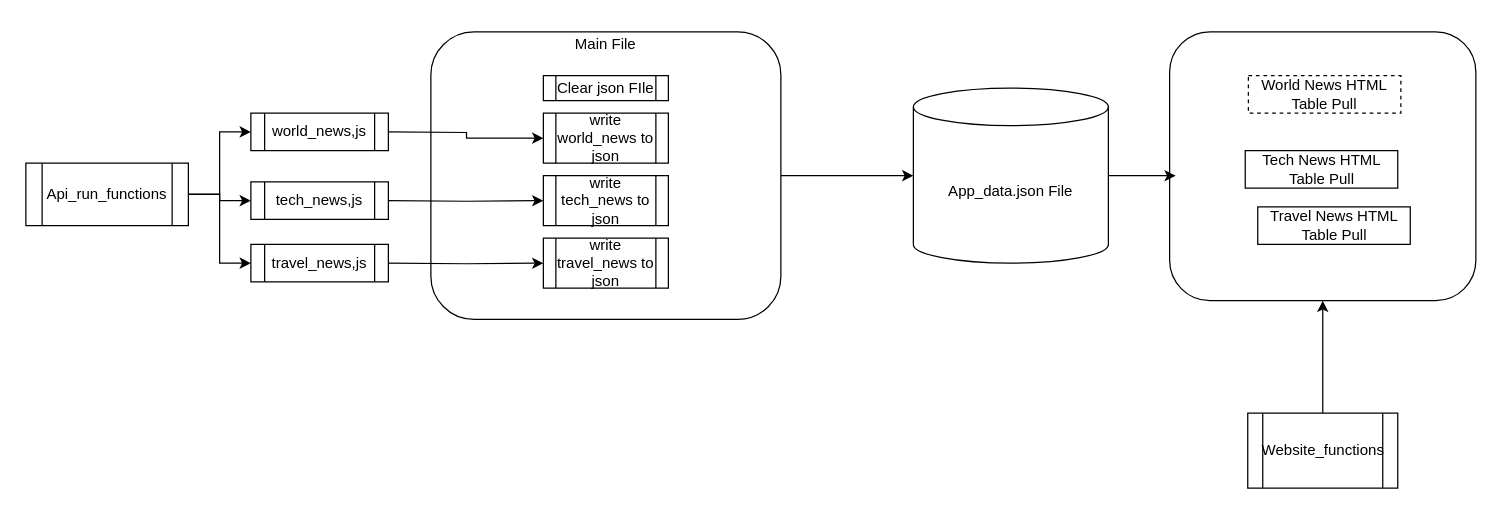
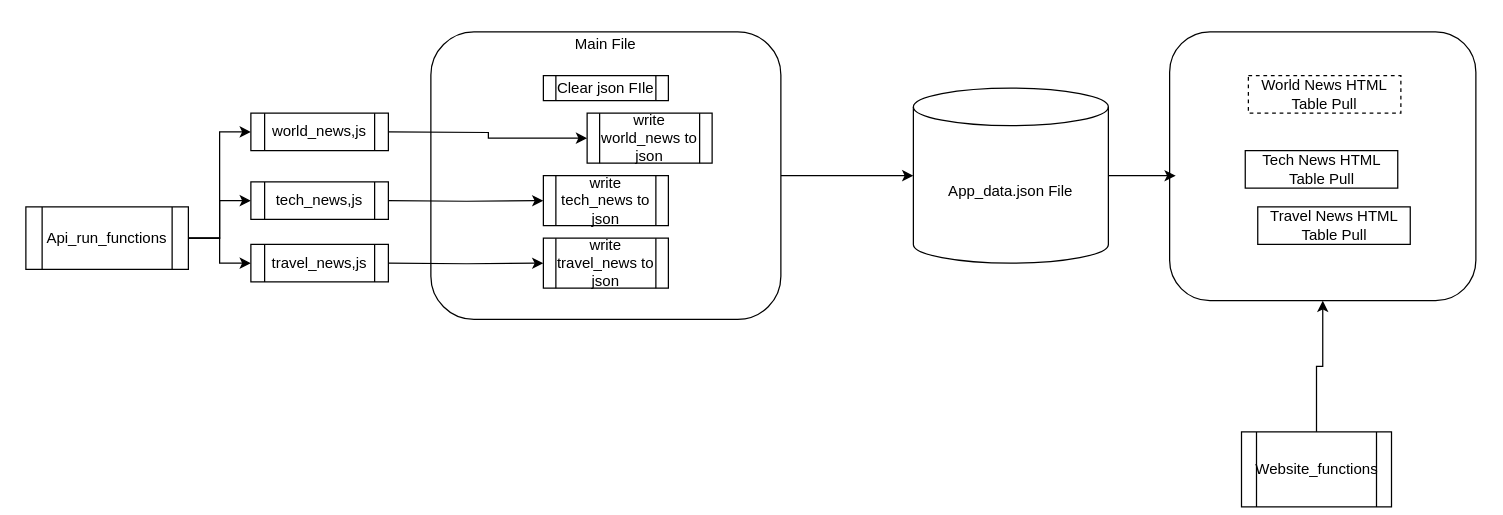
(606, 138) -> (649, 138)
(107, 194) -> (107, 238)
(1323, 451) -> (1316, 469)
